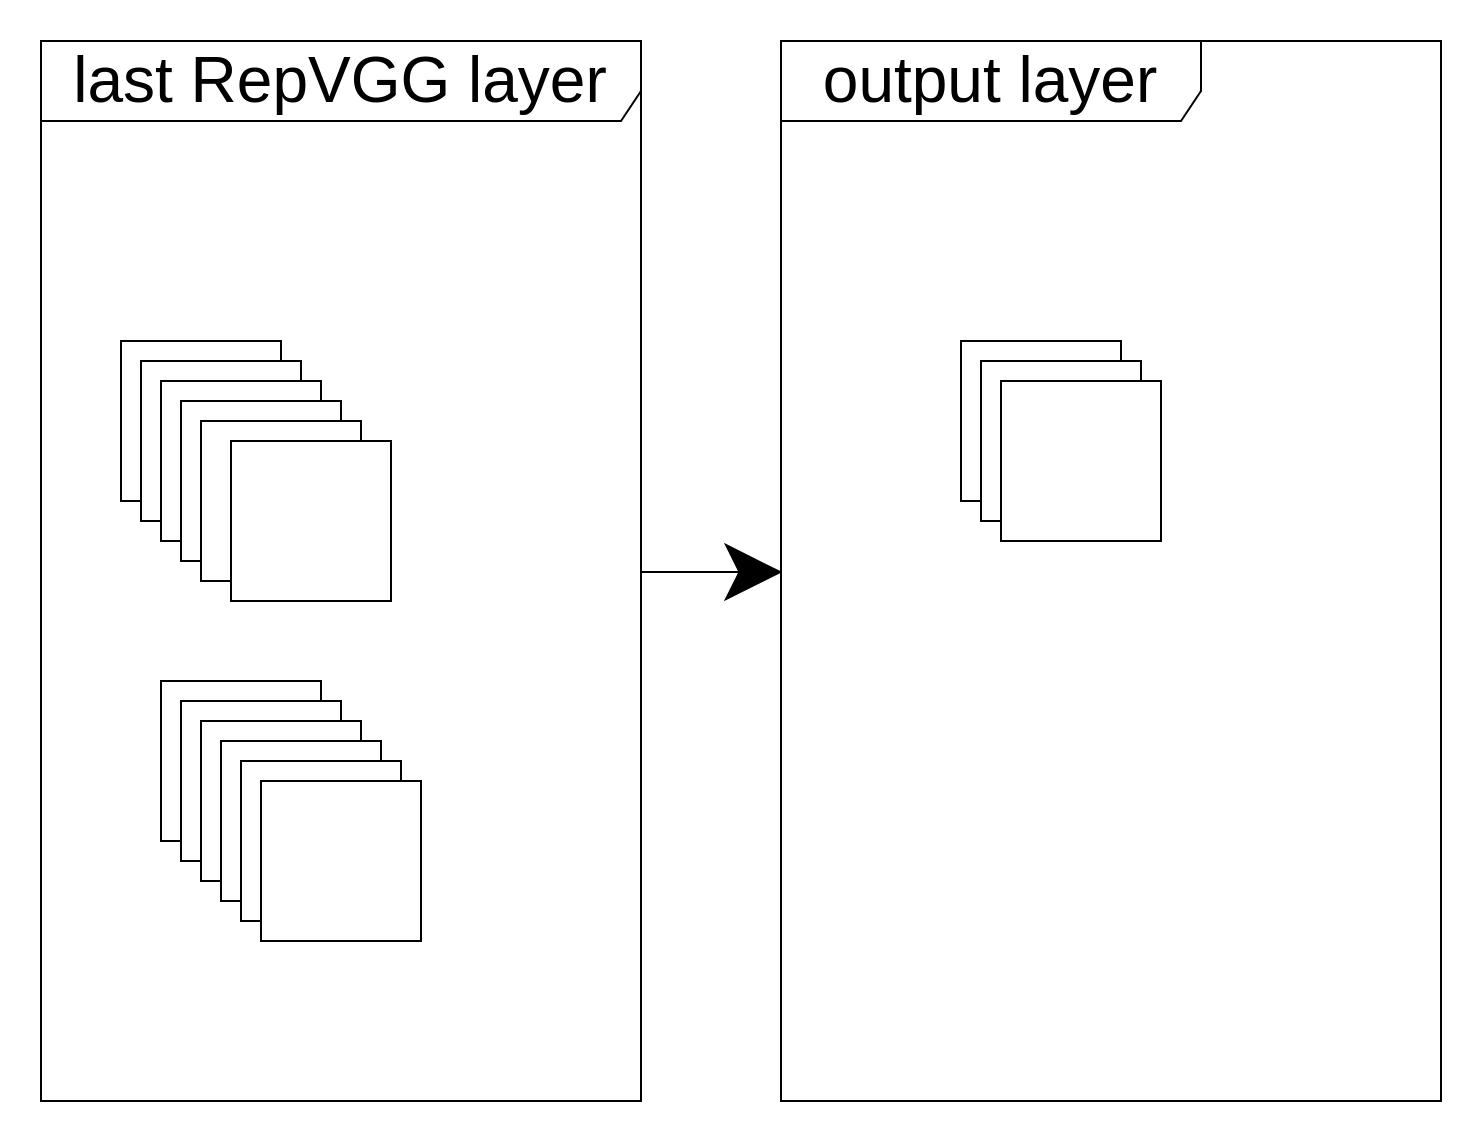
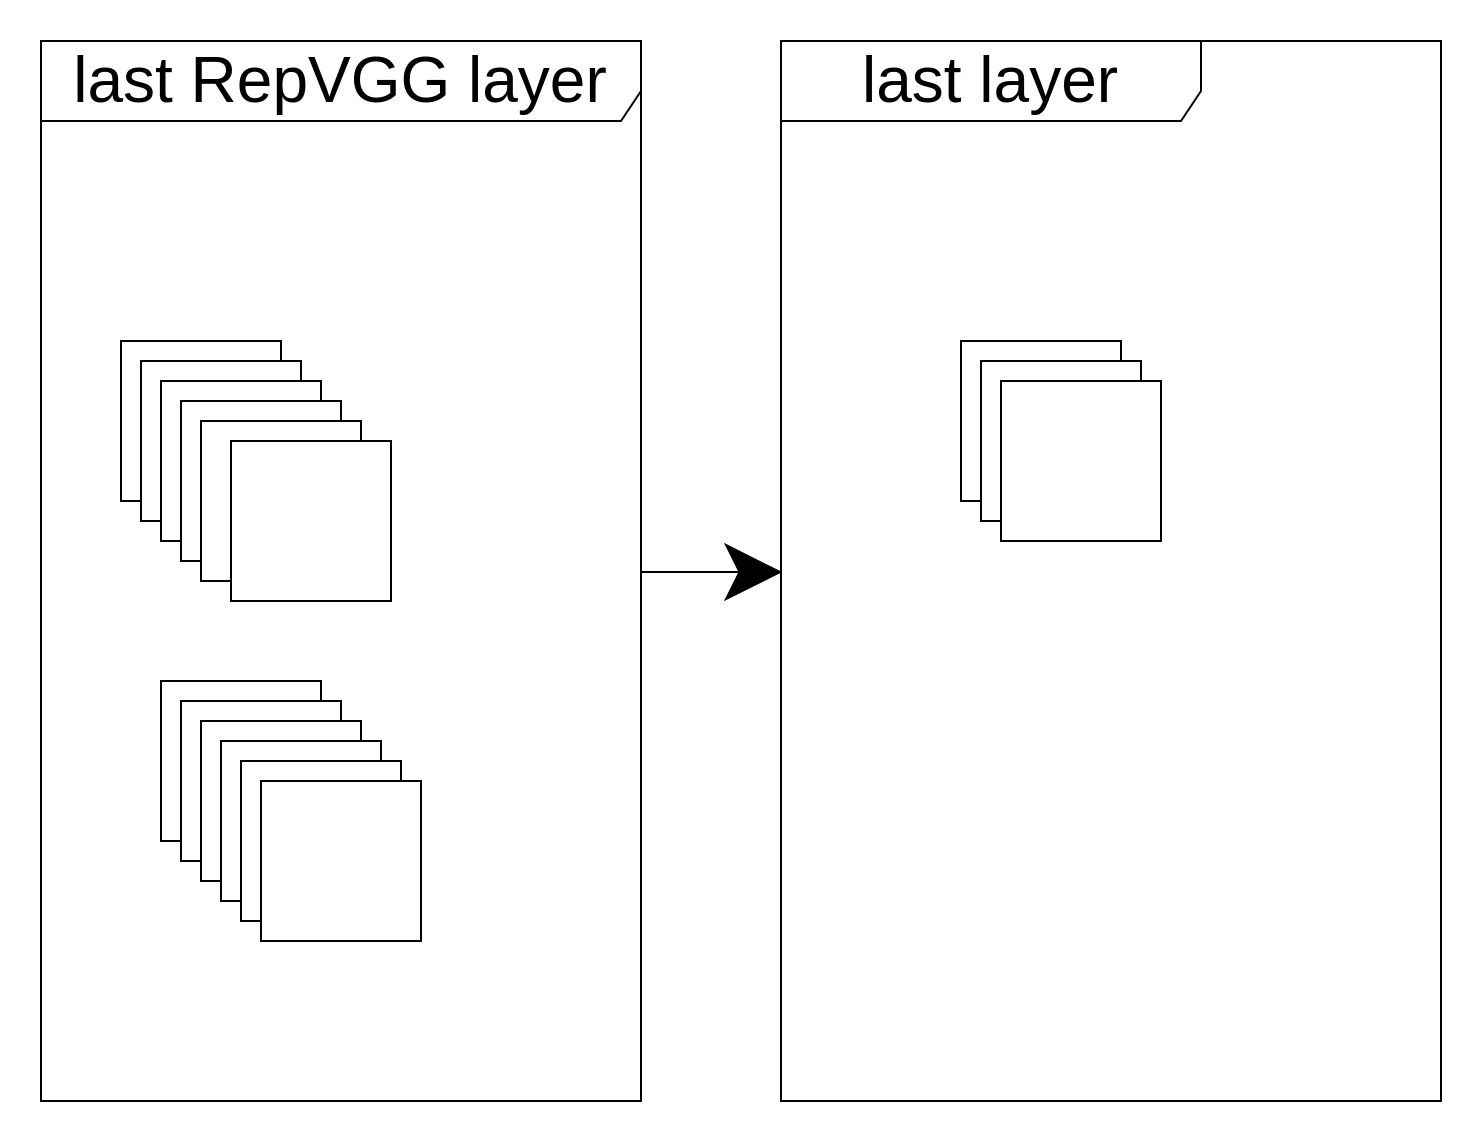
(991, 81) -> (991, 81)
